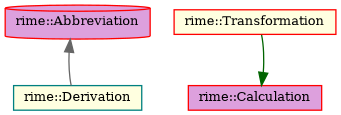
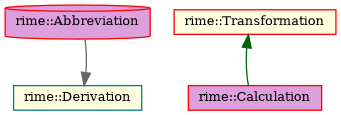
(264, 54) -> (246, 67)
(69, 69) -> (86, 56)
